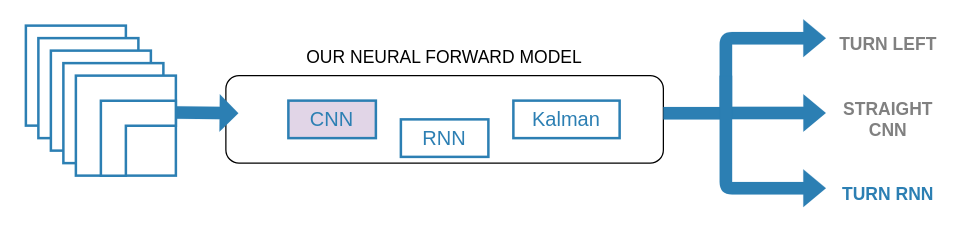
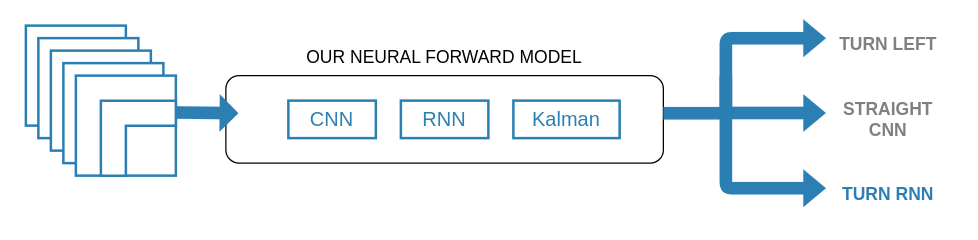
(332, 119) -> (332, 119)
(444, 138) -> (444, 119)
